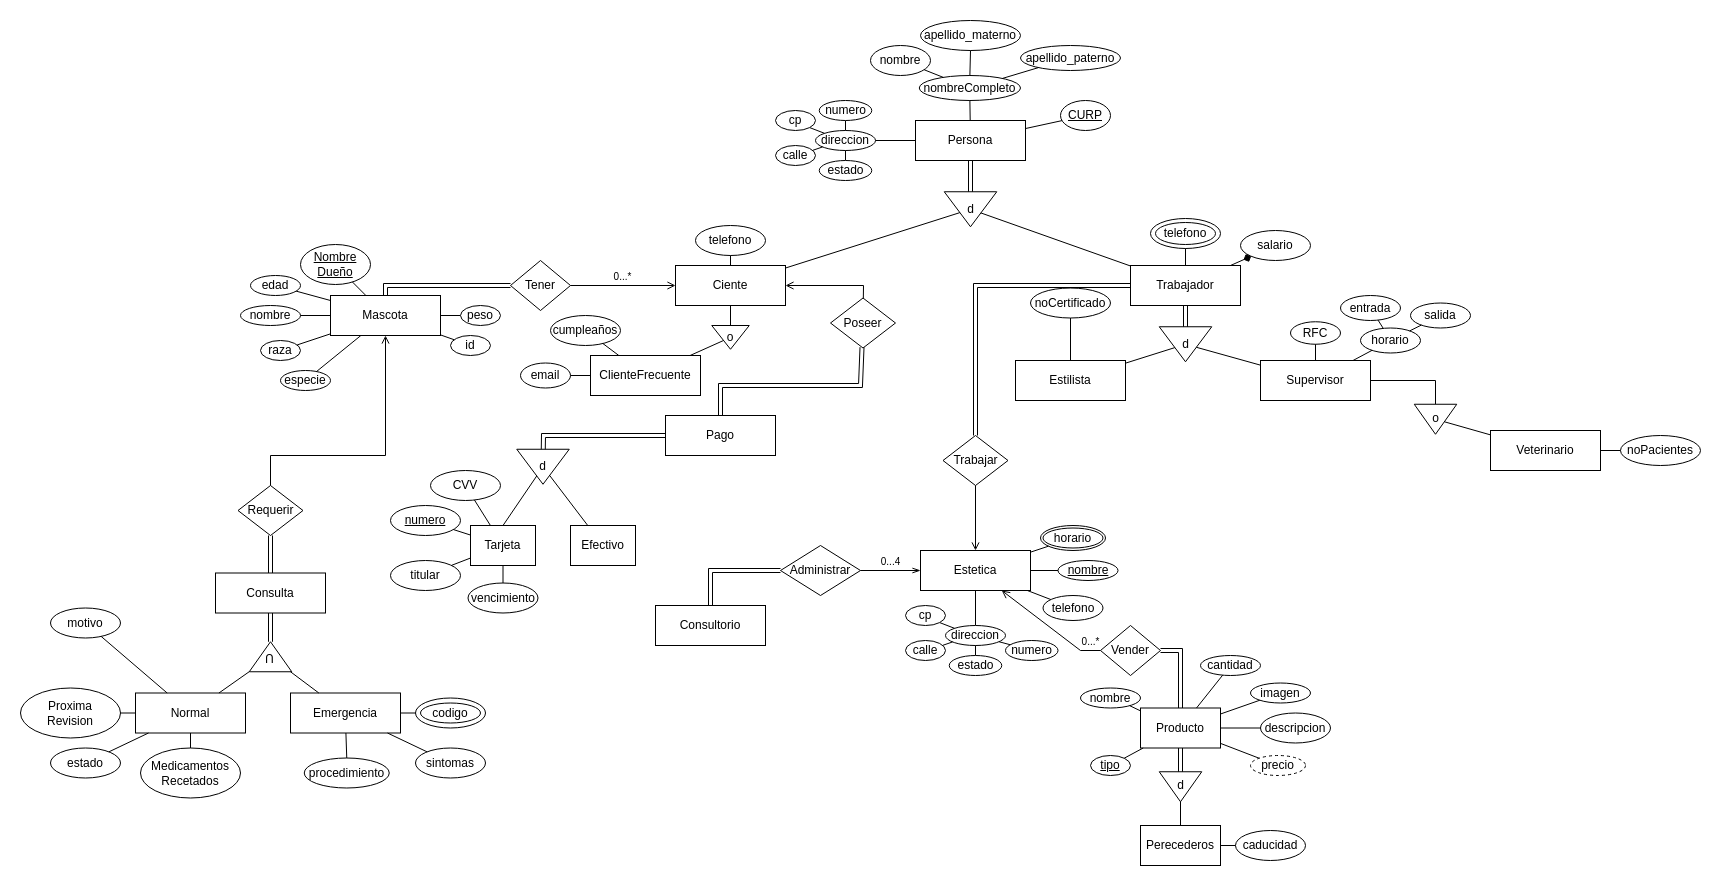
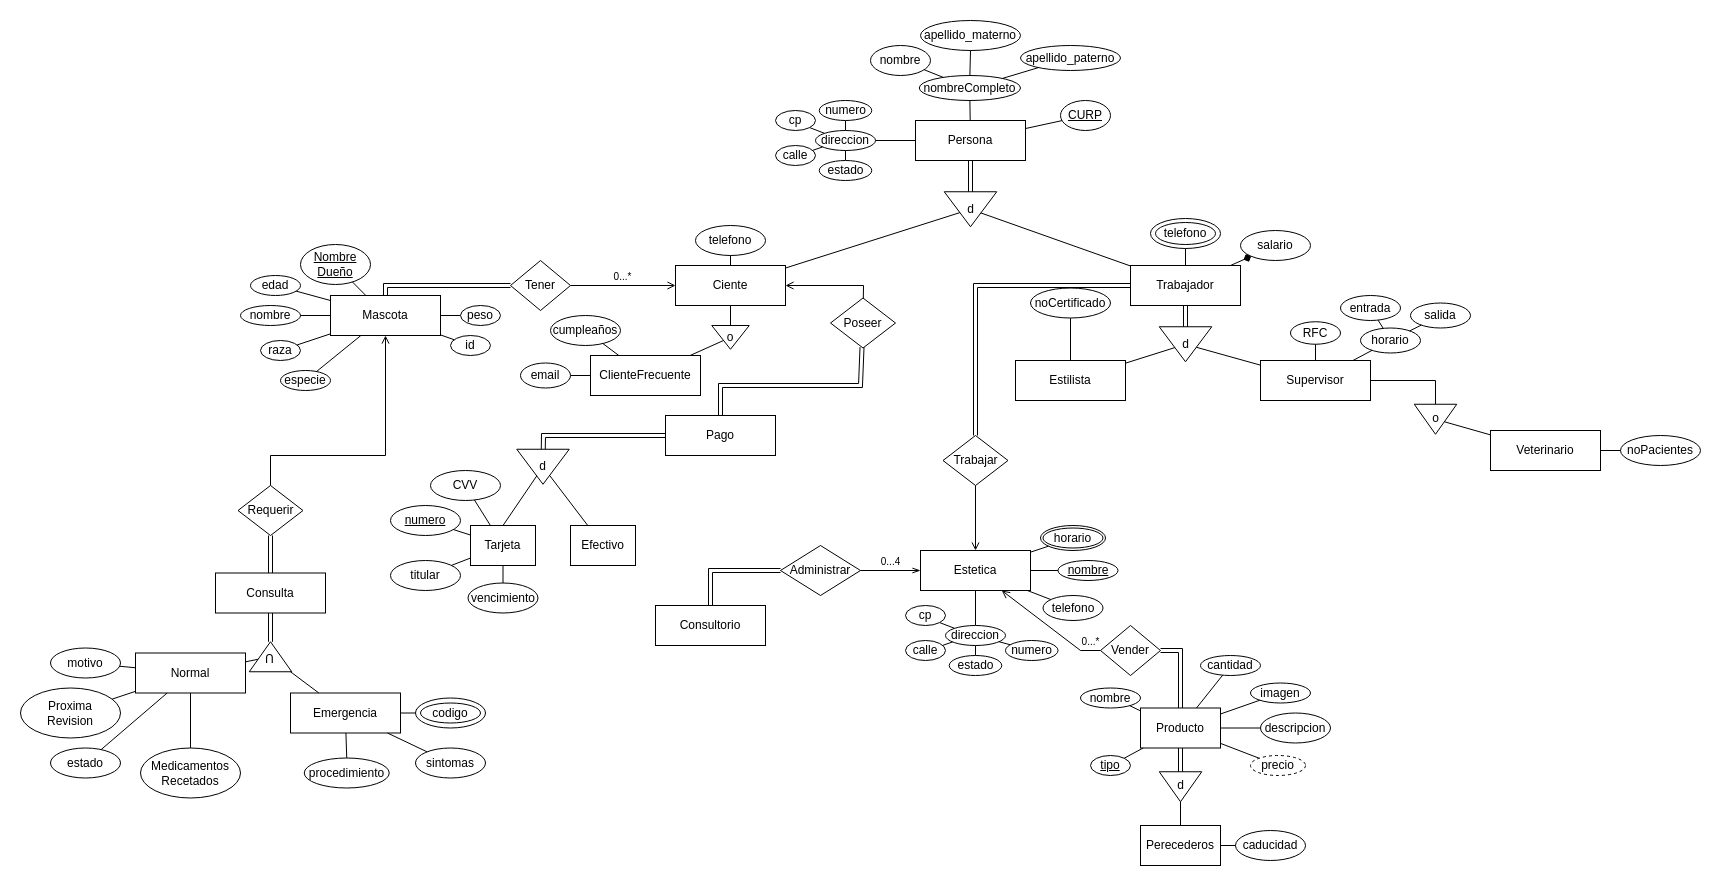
(86, 623) -> (86, 663)
(191, 713) -> (191, 673)
